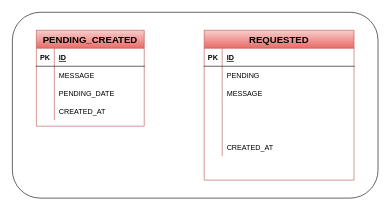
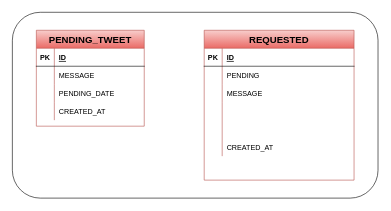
(90, 40) -> (90, 40)
